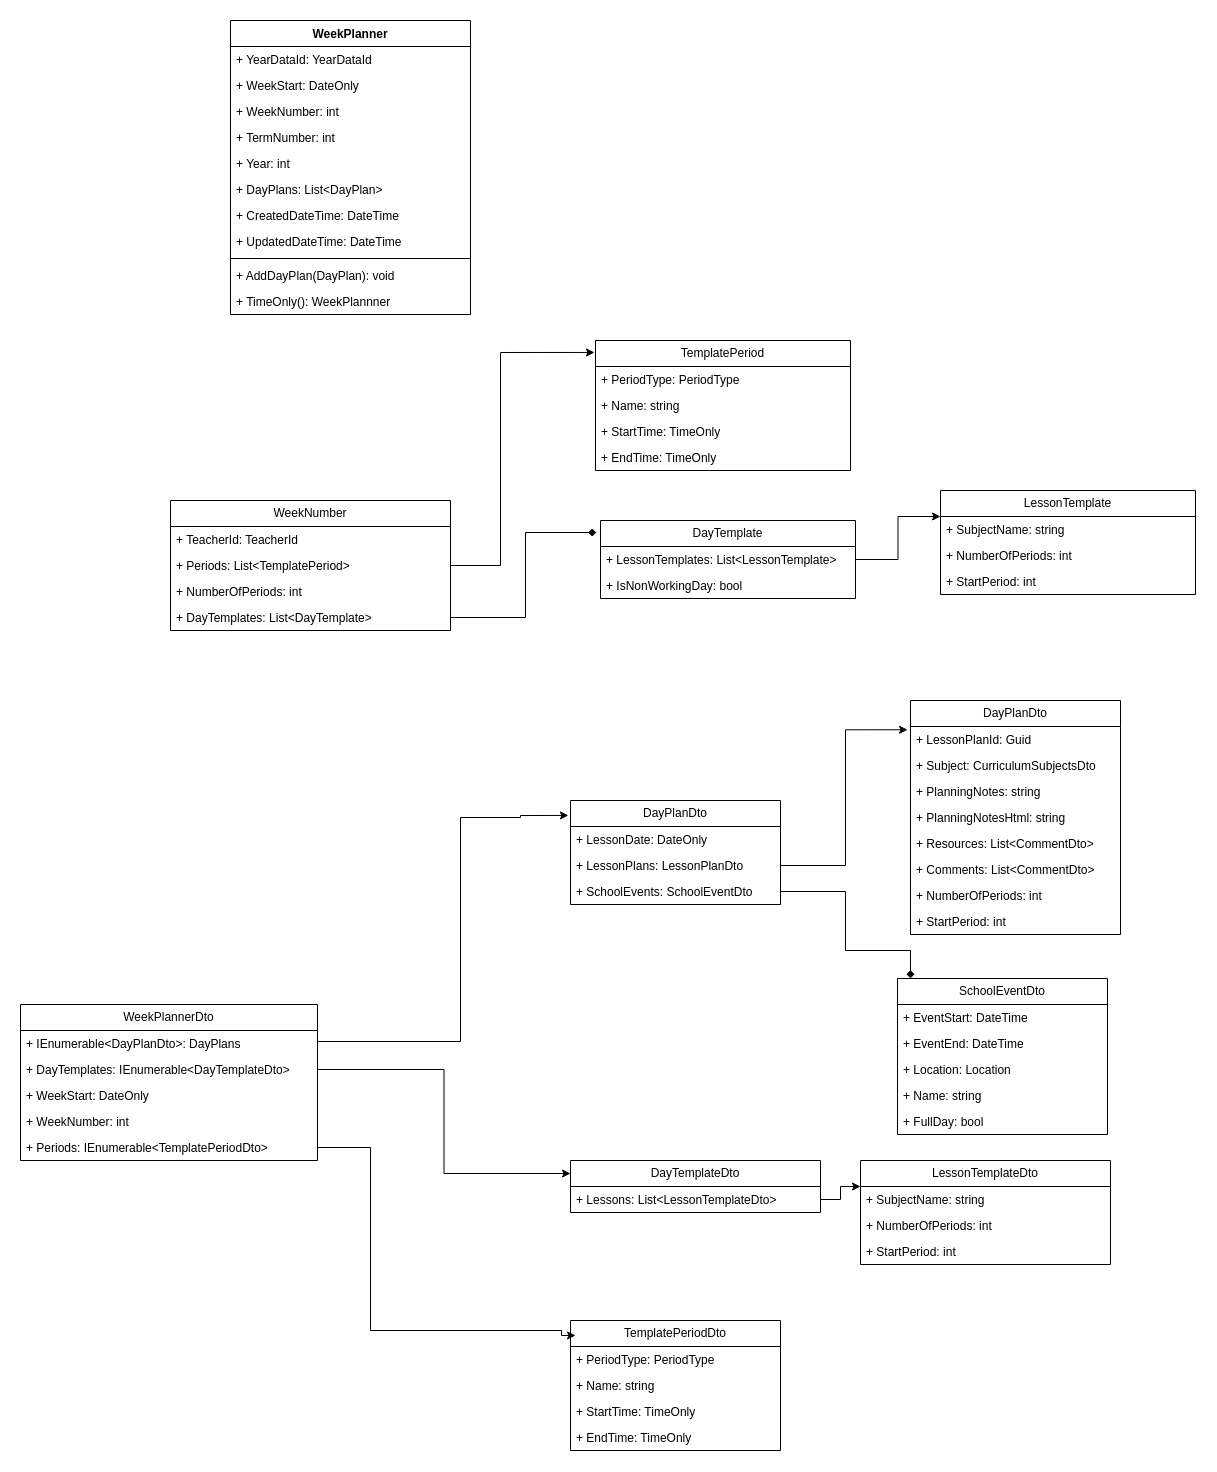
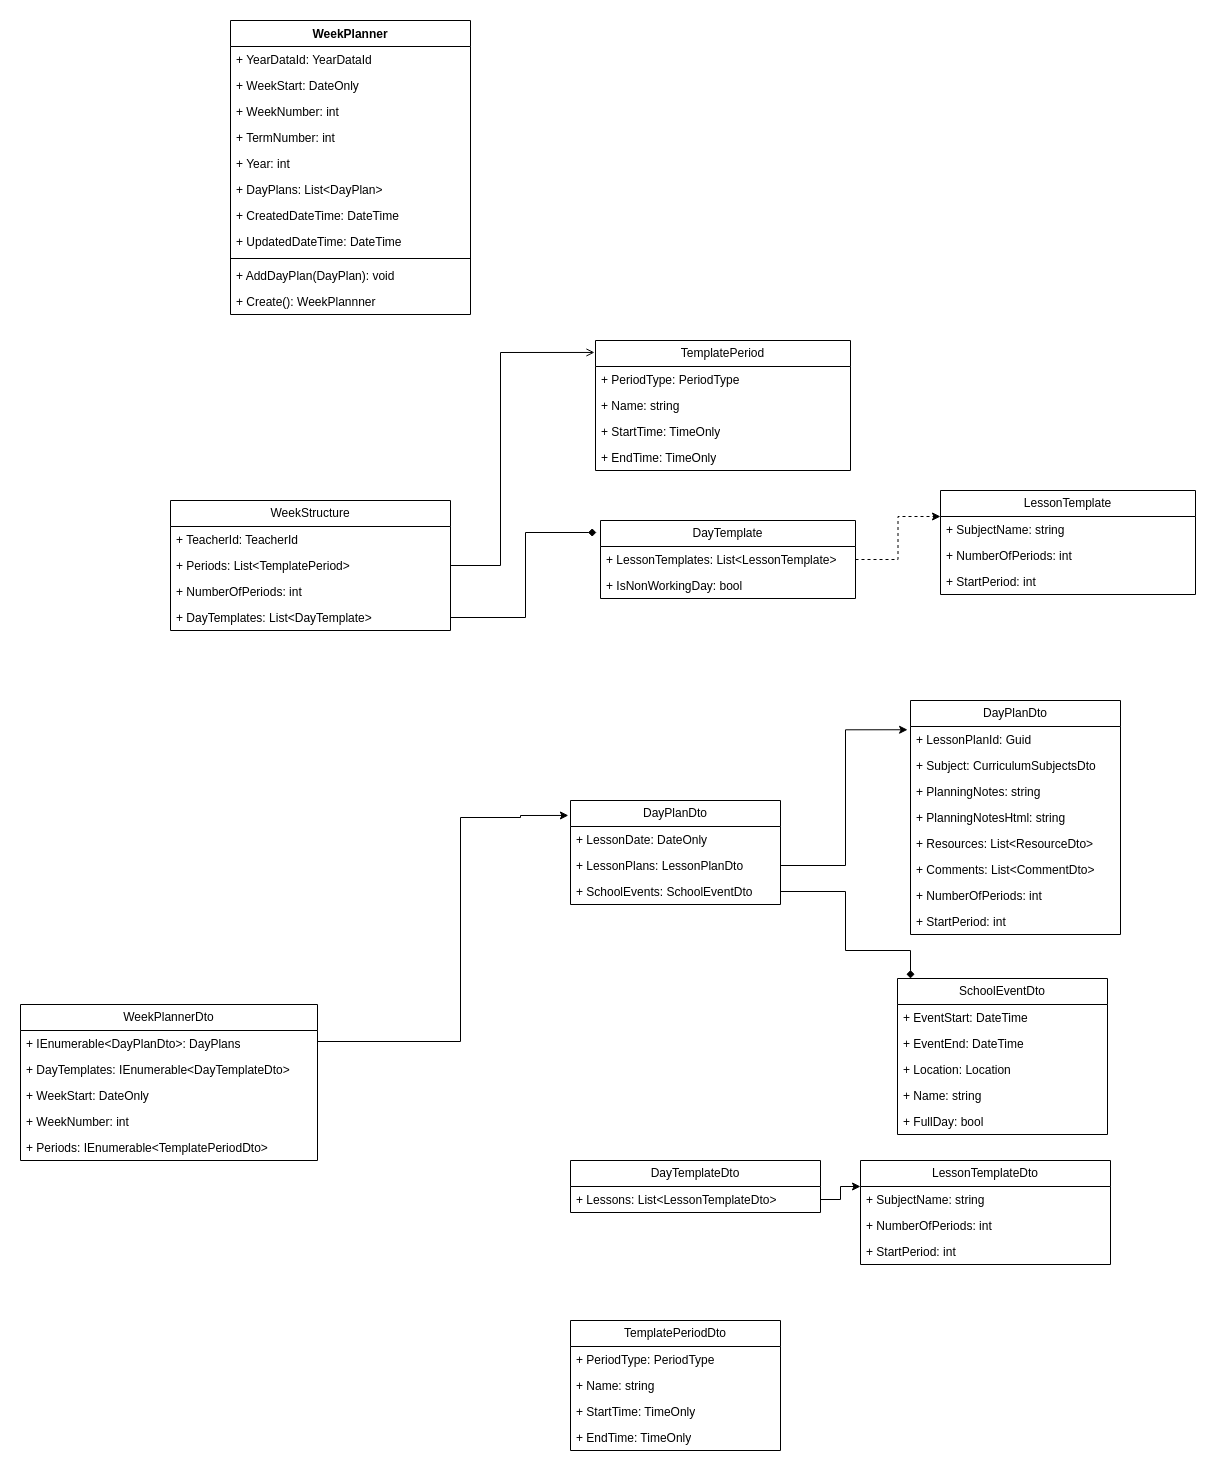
(315, 303) -> (311, 303)
(586, 352) -> (588, 352)
(311, 514) -> (311, 514)
(898, 542) -> (898, 542)
(1008, 845) -> (1011, 845)
(444, 1119) -> none
(371, 1314) -> none
